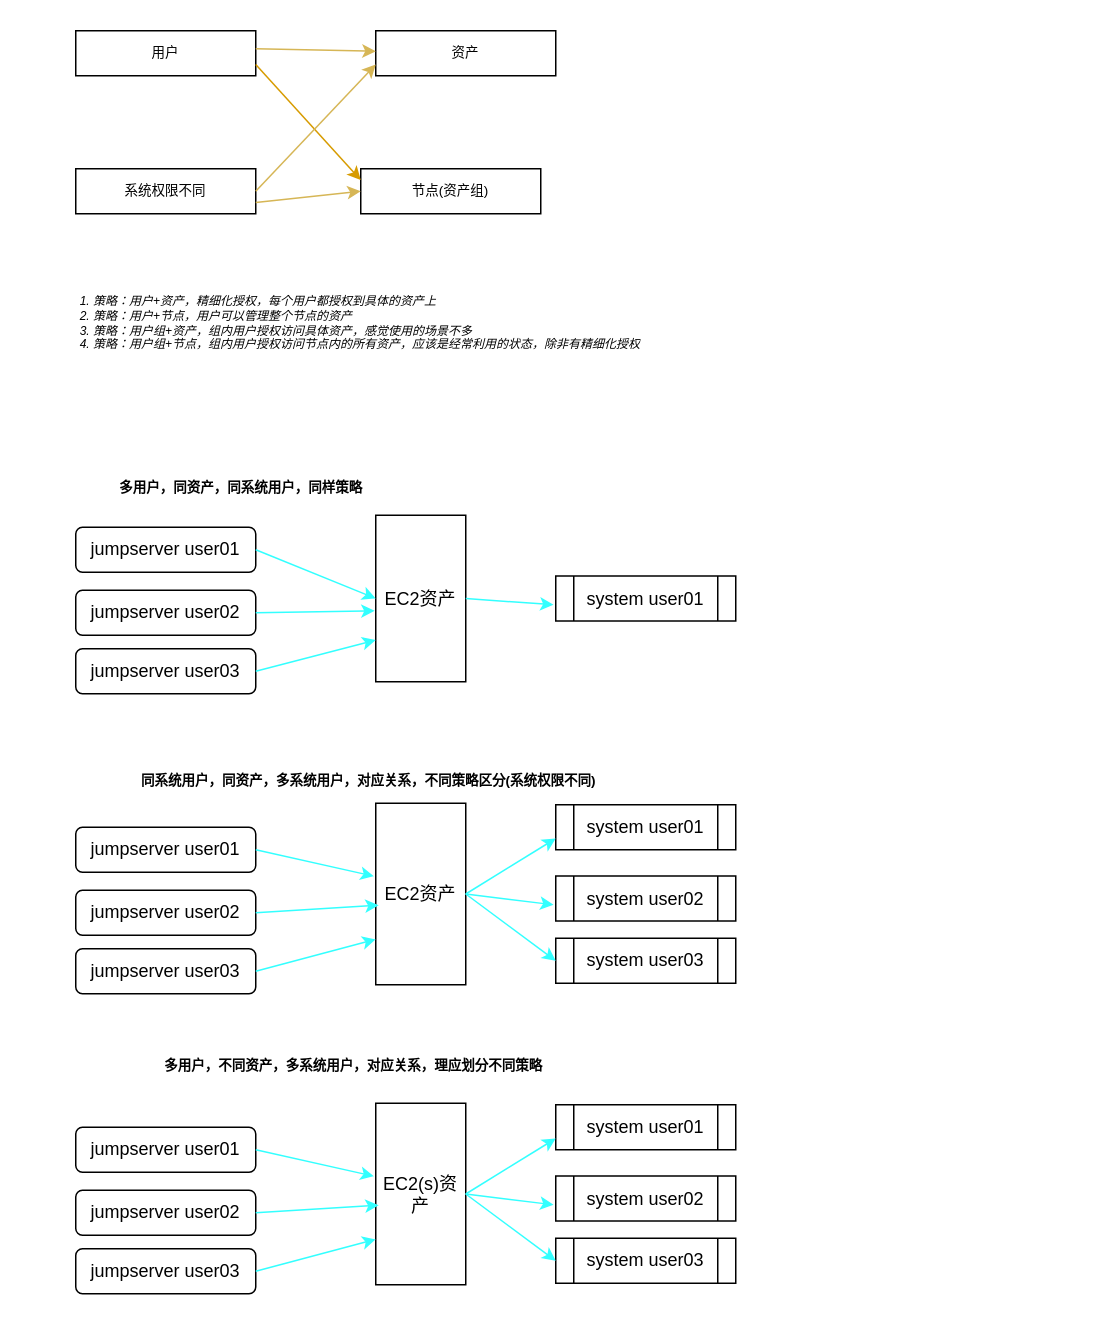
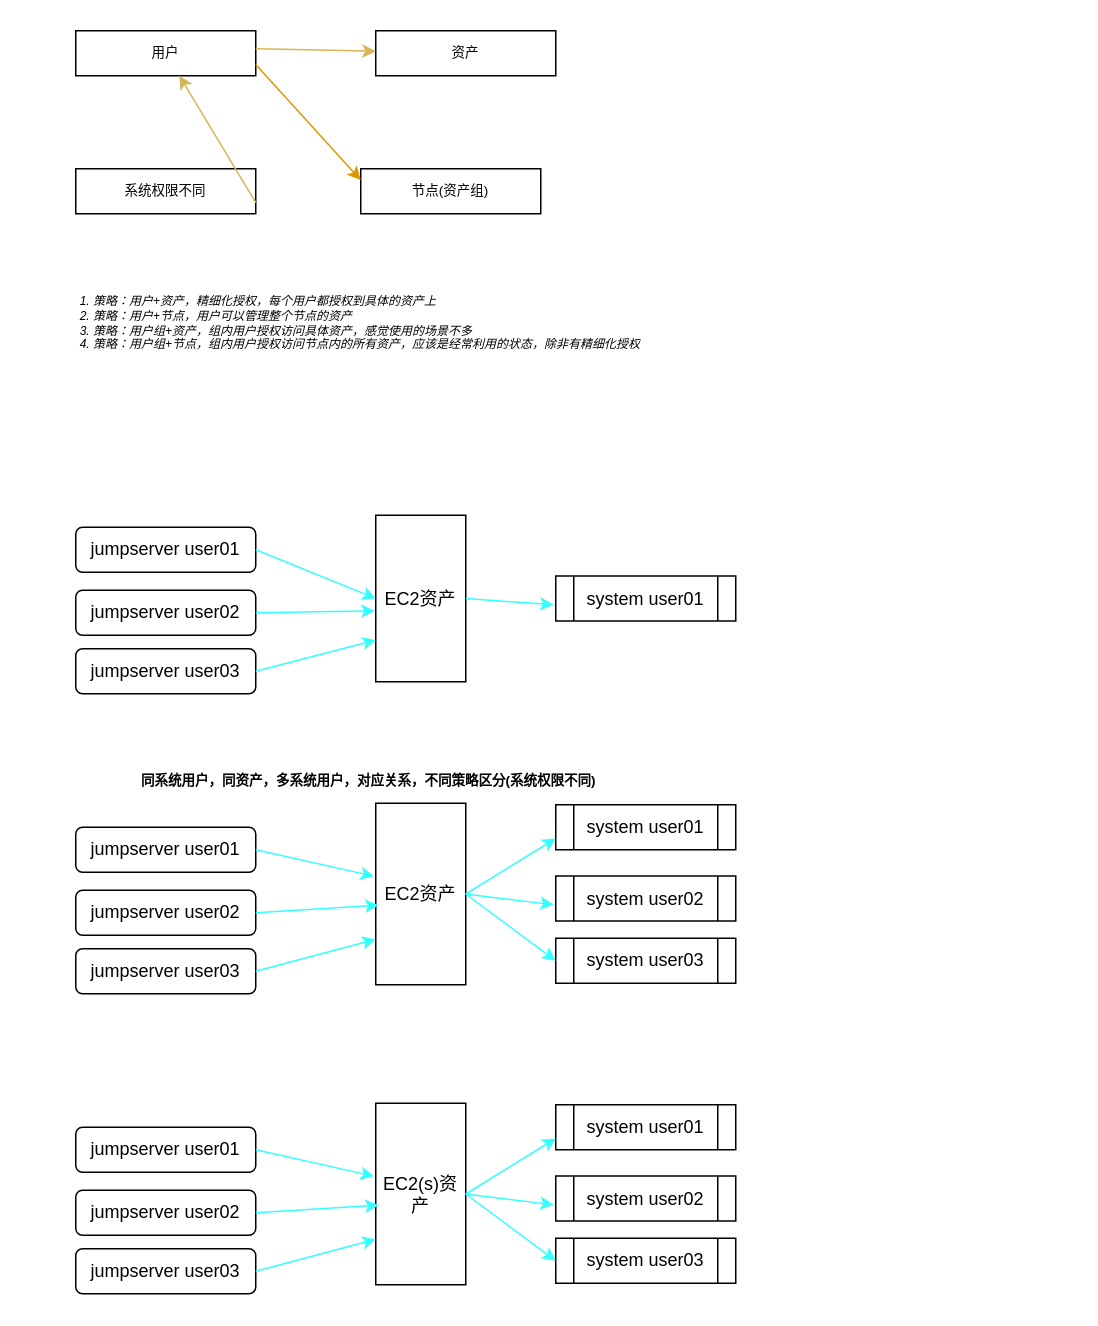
(312, 131) -> none
(304, 197) -> (220, 143)
(241, 488) -> none
(353, 1065) -> none
